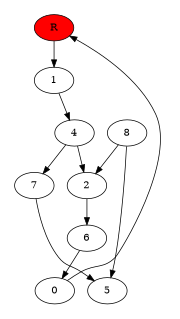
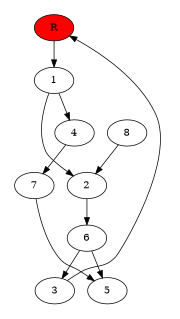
(80, 157) -> (42, 137)
(122, 209) -> (96, 262)
(55, 291) -> (55, 291)
